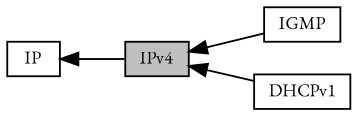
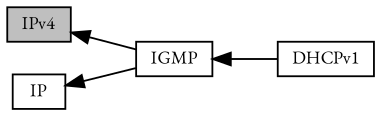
(102, 59) -> (110, 75)
(230, 75) -> (254, 59)
